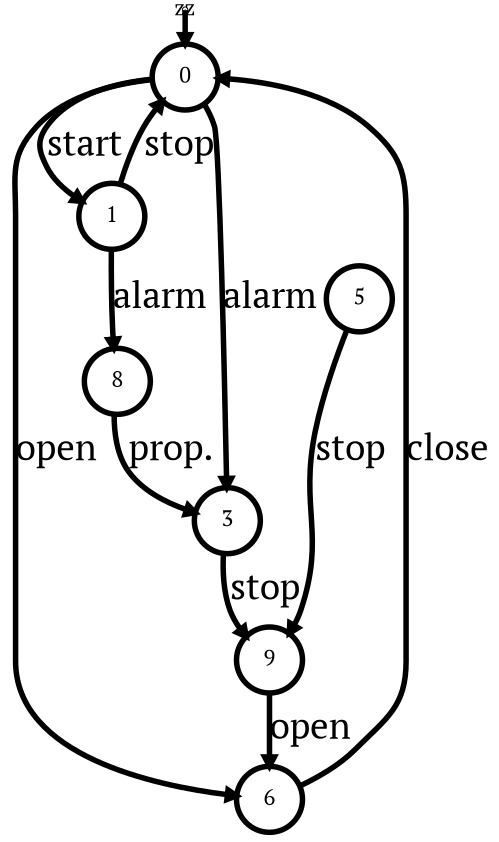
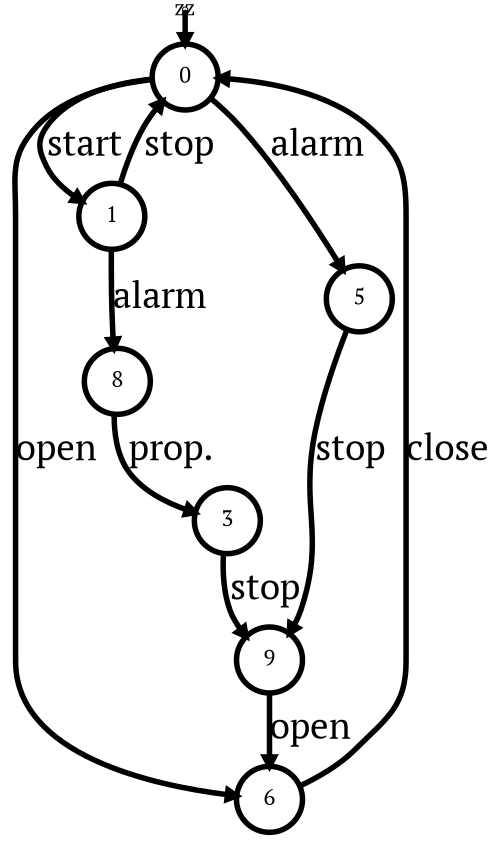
(222, 290) -> (280, 176)
